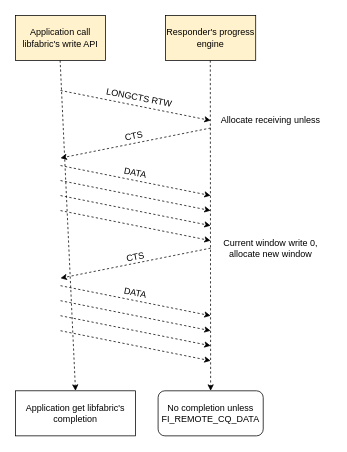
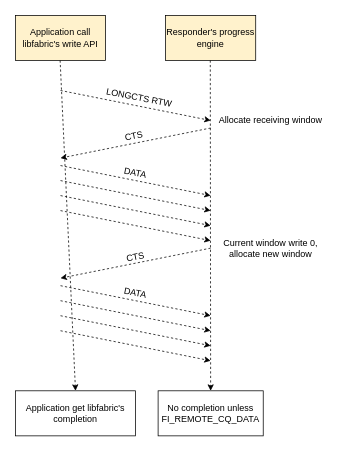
(270, 120) -> (270, 120)
(210, 413) -> (210, 413)
